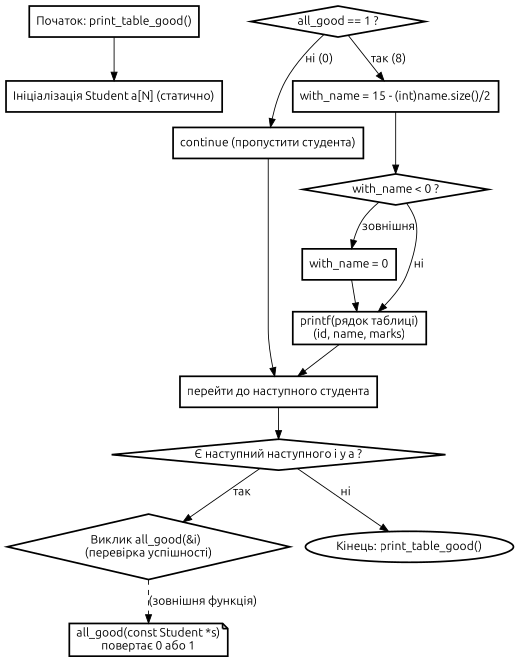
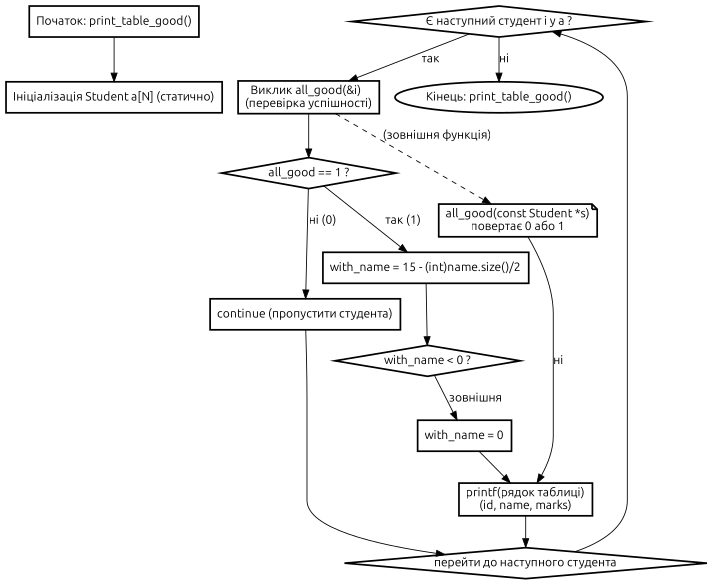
(389, 59) -> (403, 220)
none -> (309, 131)
(413, 257) -> (553, 355)
(279, 392) -> (526, 563)
(279, 455) -> (499, 22)
(149, 547) -> (309, 97)
